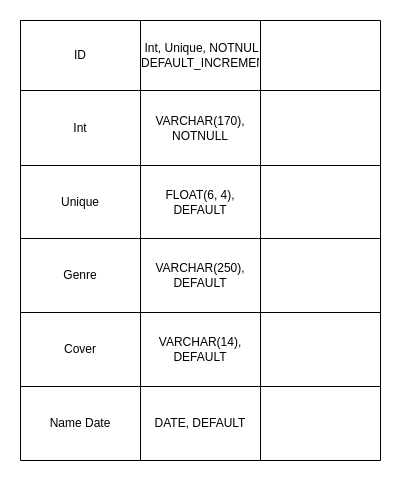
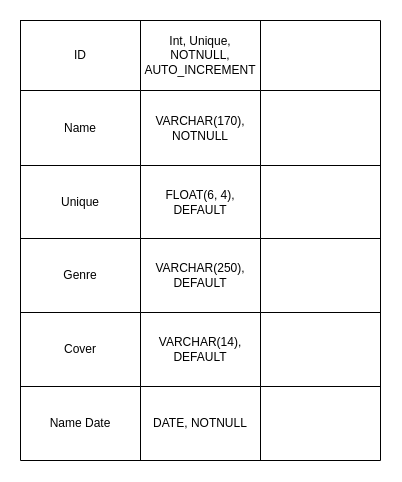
(201, 56) -> (201, 56)
(81, 129) -> (81, 129)
(201, 424) -> (201, 424)
